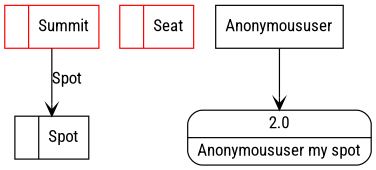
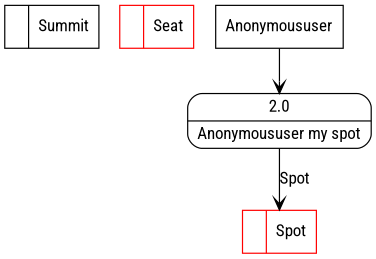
(52, 27) -> (52, 27)
(52, 76) -> (279, 173)
(52, 138) -> (279, 232)
